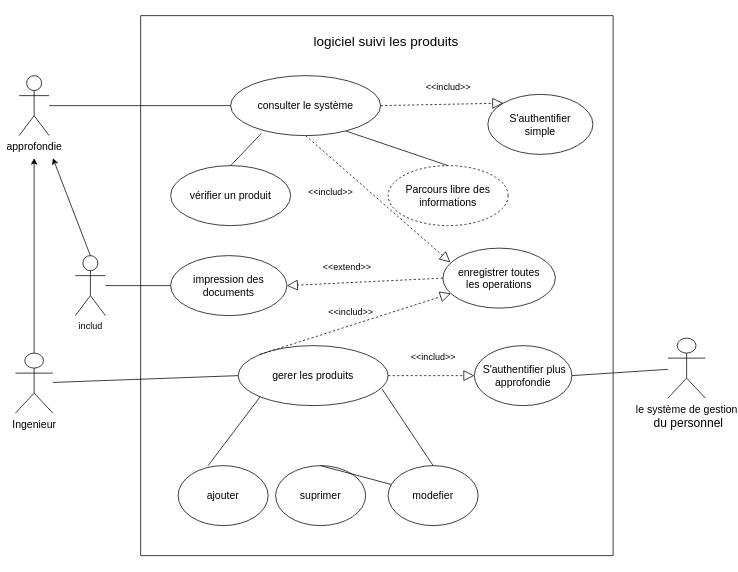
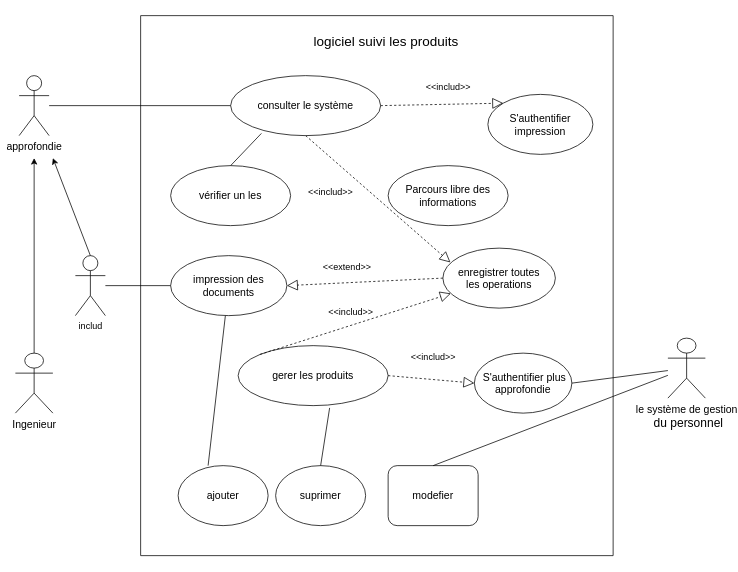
(540, 124) -> (540, 124)
(398, 148) -> none
(231, 195) -> (231, 195)
(448, 195) -> (448, 195)
(523, 375) -> (523, 383)
(145, 379) -> none
(408, 428) -> (550, 420)
(234, 431) -> (217, 391)
(355, 475) -> (325, 437)
(433, 495) -> (433, 495)
